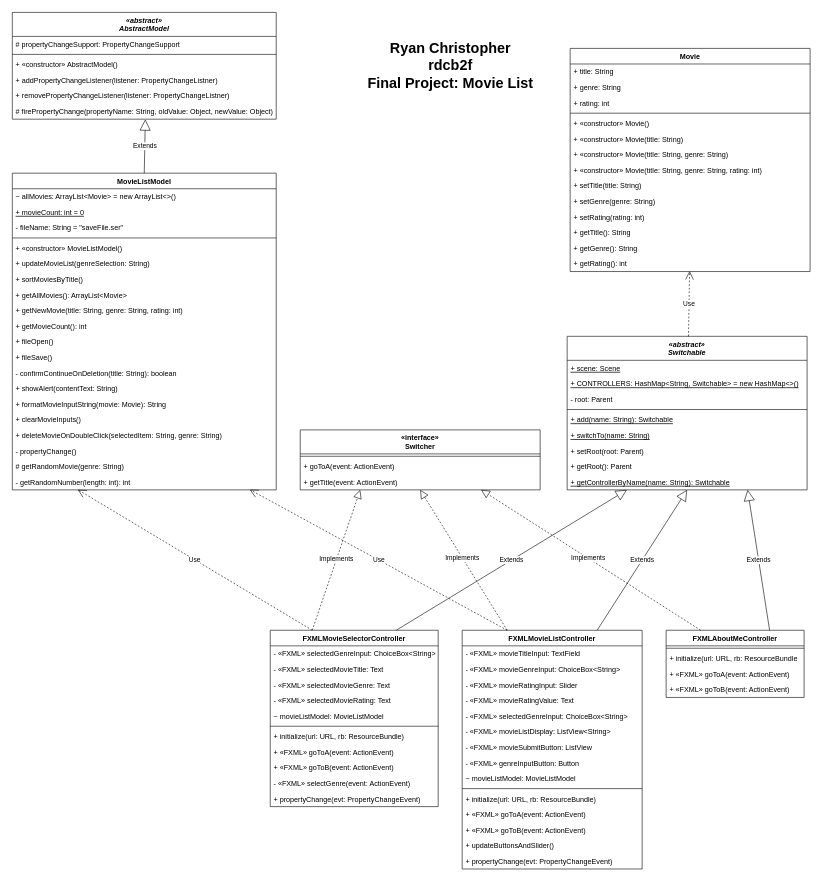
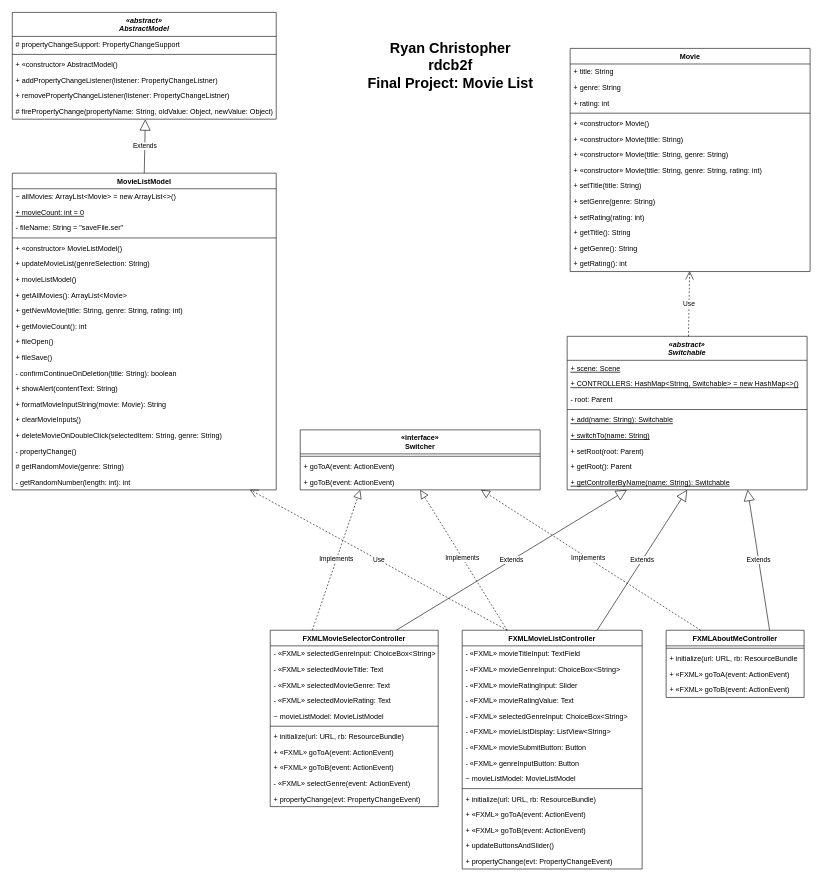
(54, 280) -> (48, 280)
(358, 482) -> (354, 482)
(194, 559) -> none
(531, 748) -> (529, 748)
